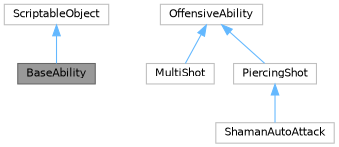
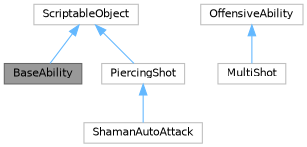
(247, 48) -> (119, 48)
